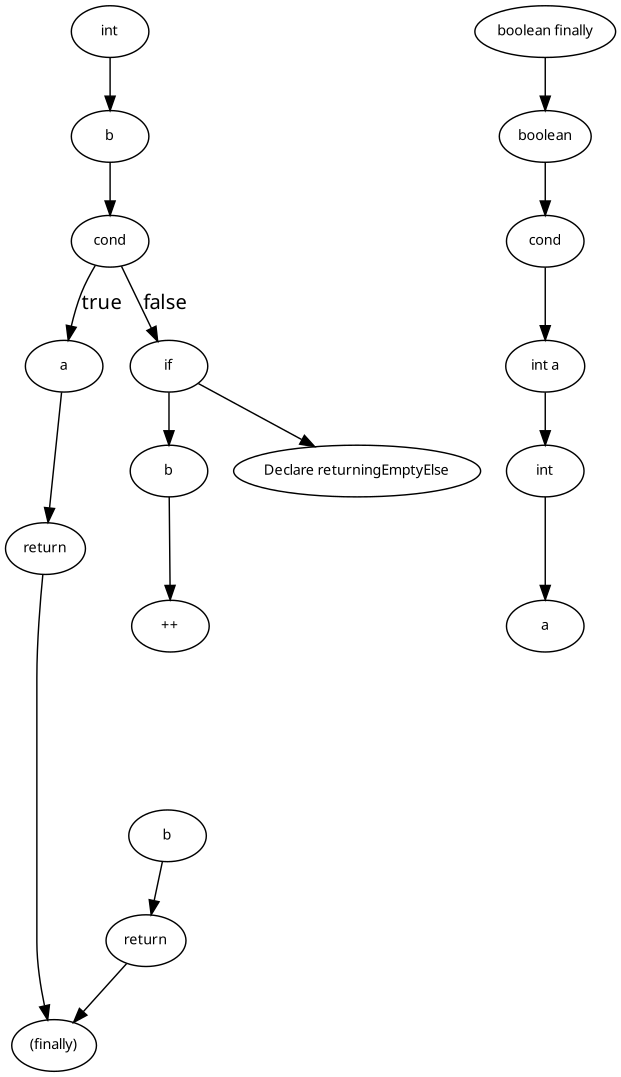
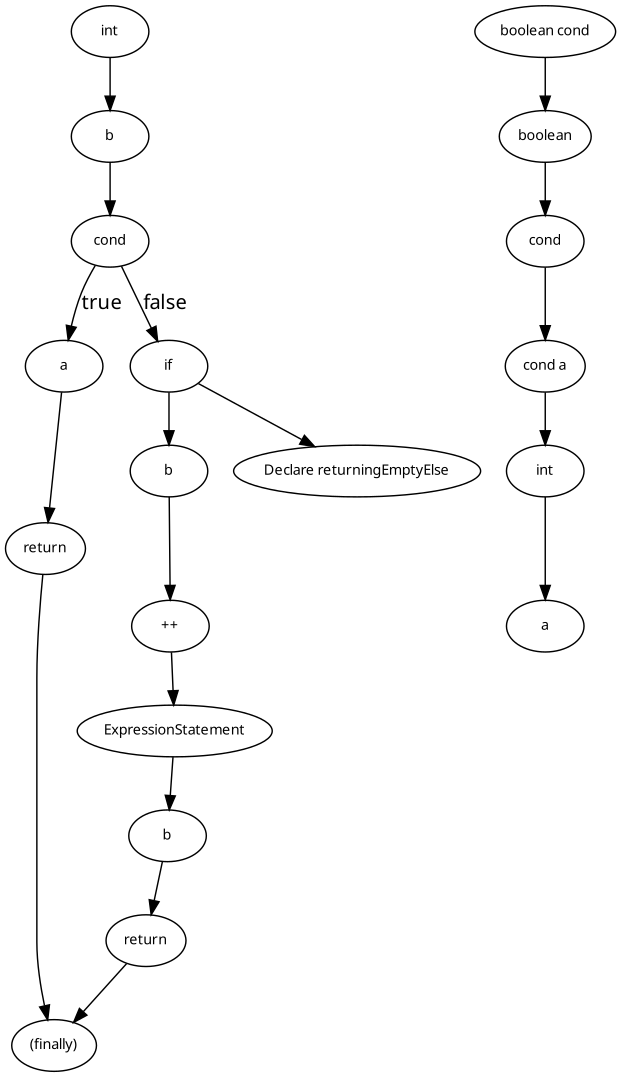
(545, 32) -> (545, 32)
(545, 366) -> (545, 366)
none -> (175, 731)
